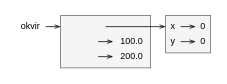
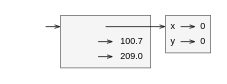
(30, 27) -> none
(132, 42) -> (132, 42)
(132, 57) -> (132, 57)
